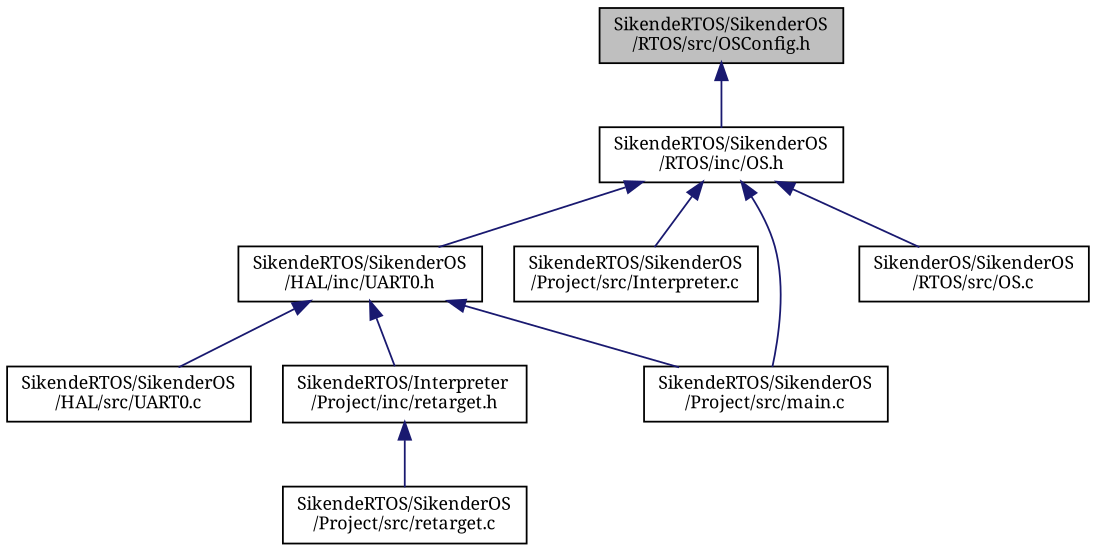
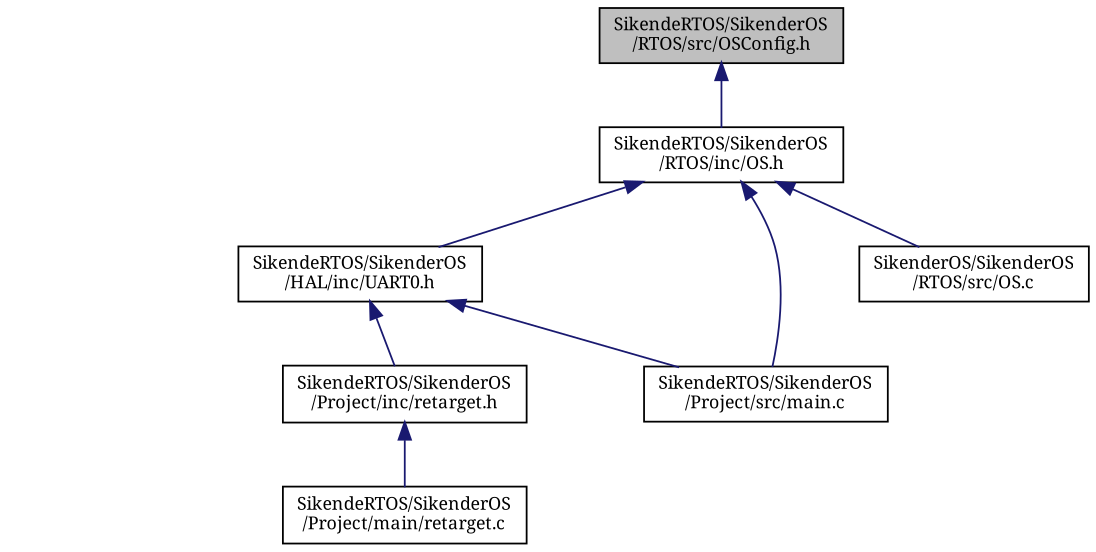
(636, 274) -> none
(129, 394) -> none
(405, 394) -> (405, 394)
(405, 515) -> (405, 515)
